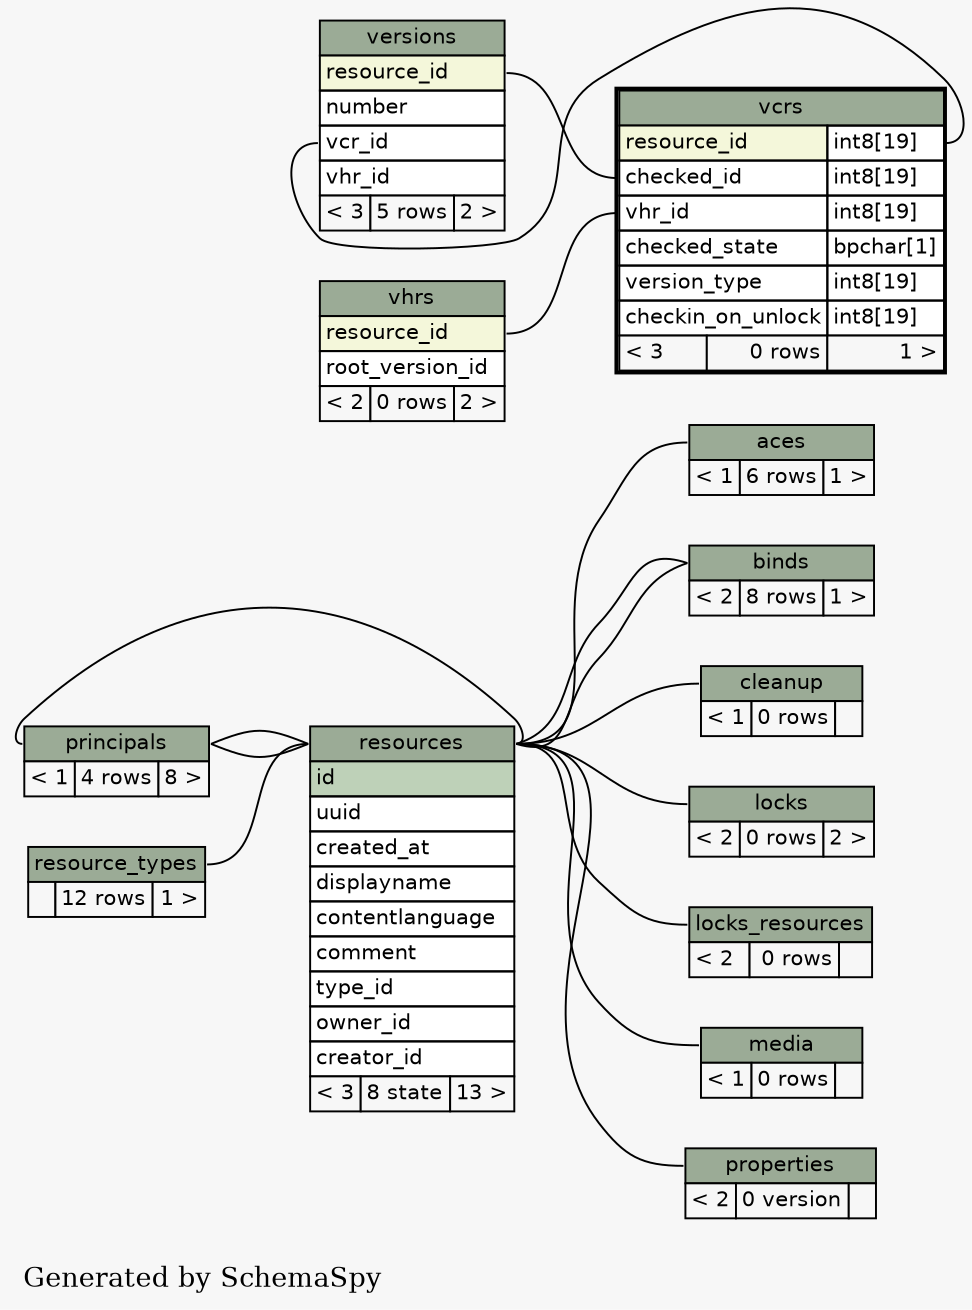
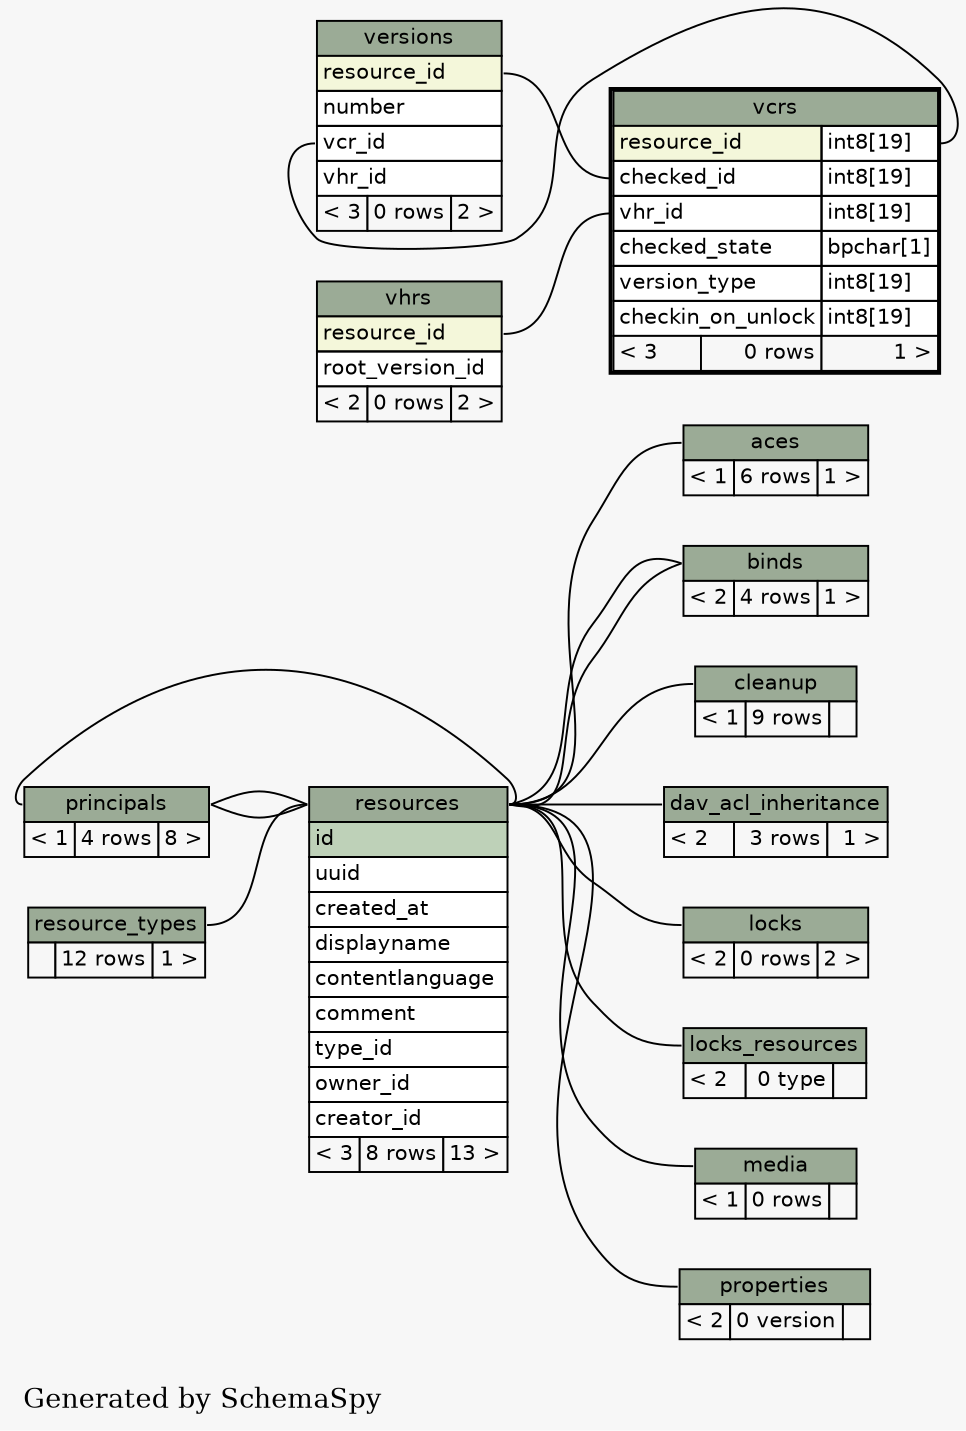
(412, 212) -> (409, 212)
(782, 597) -> (776, 597)
(793, 718) -> (788, 718)
none -> (775, 822)
(797, 959) -> (792, 1080)
(405, 1093) -> (402, 1154)
